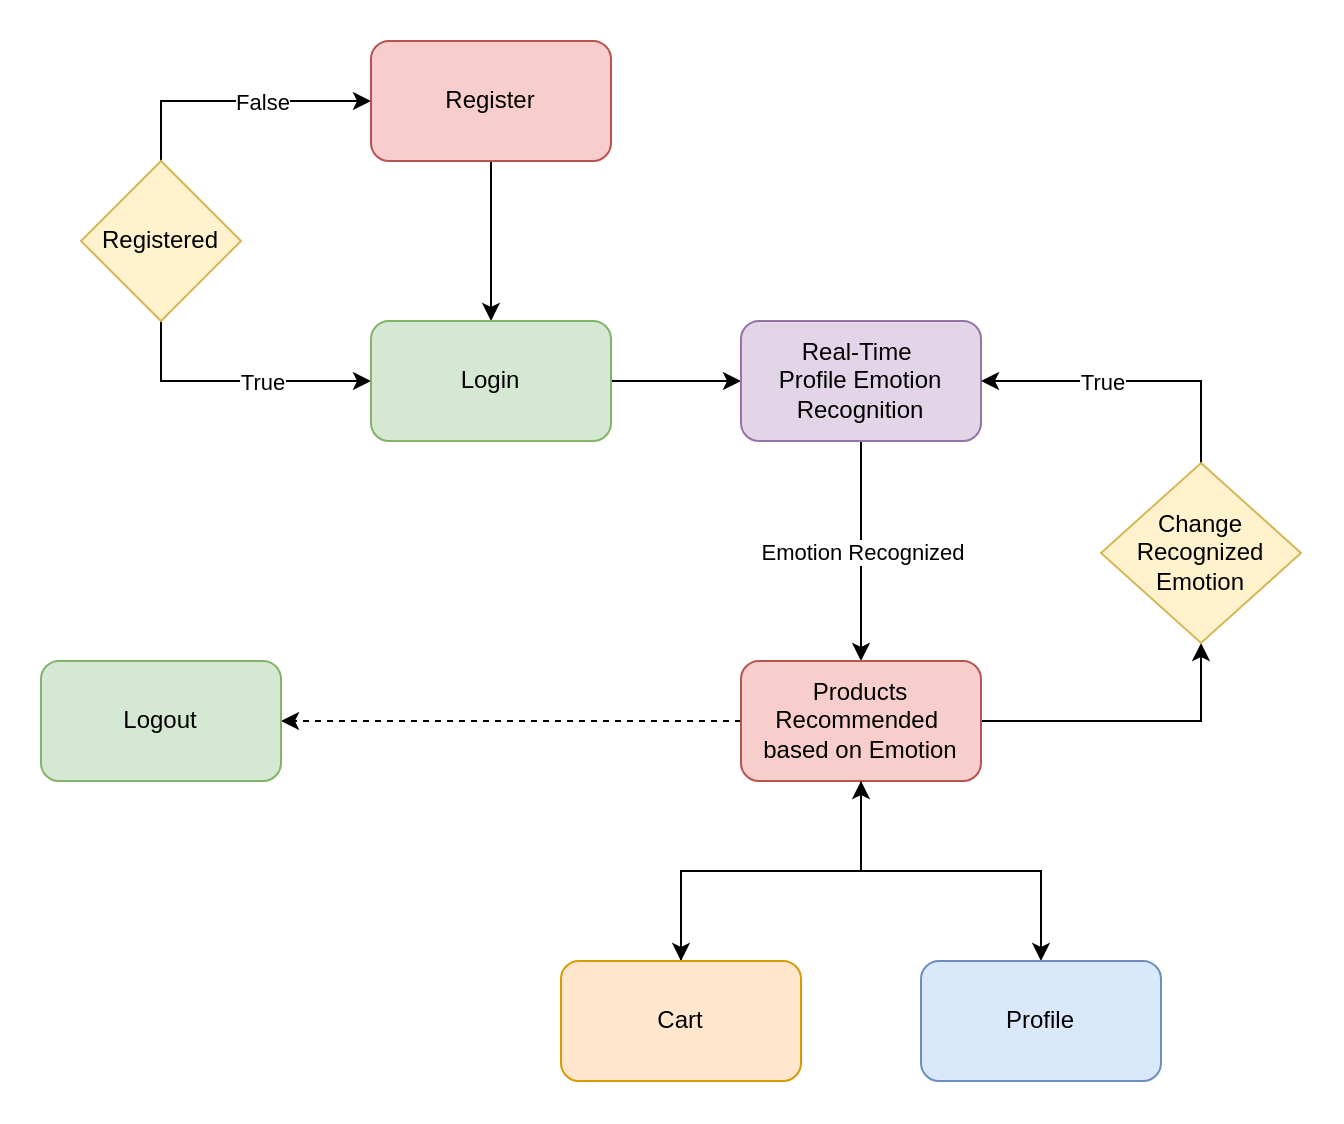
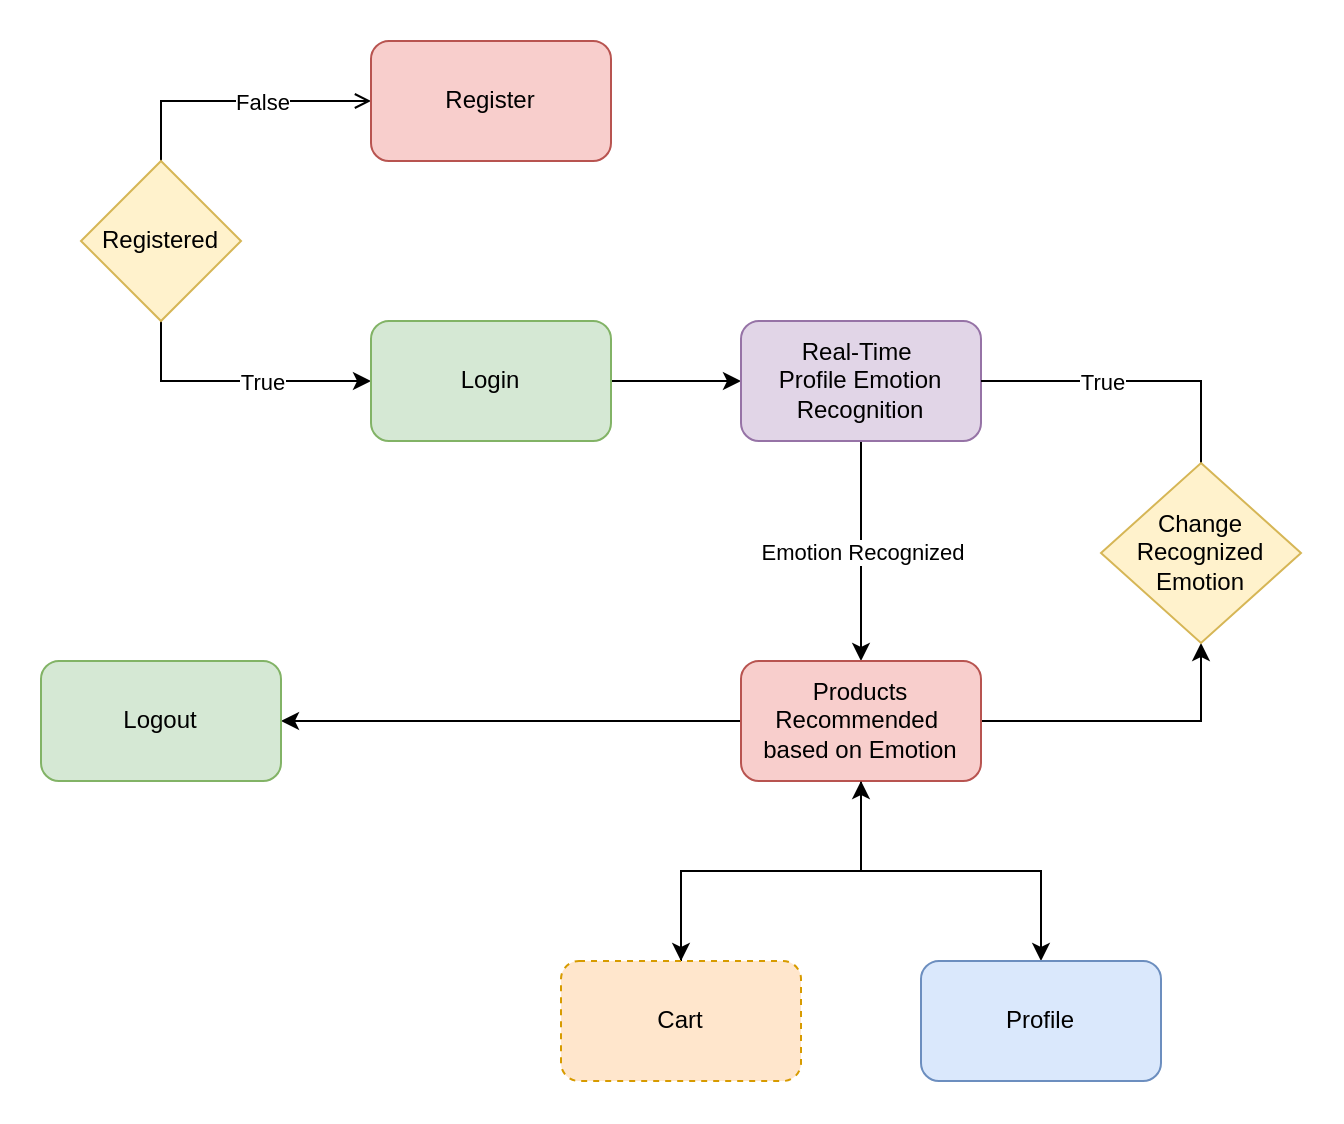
(356, 101) -> (358, 101)
(491, 234) -> none
(996, 381) -> (990, 381)
(516, 721) -> (516, 721)
(681, 1021) -> (681, 1021)
